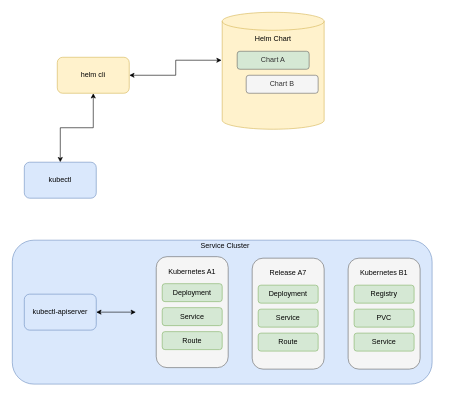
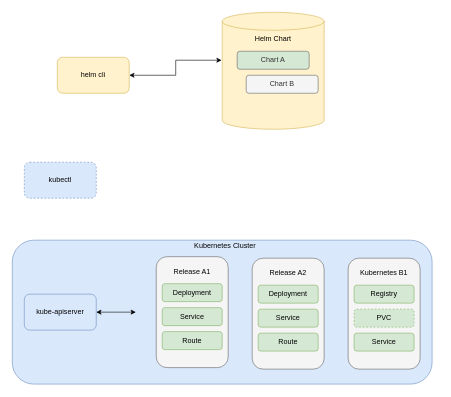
(93, 128) -> none
(60, 180) -> (60, 180)
(225, 246) -> (225, 246)
(192, 272) -> (192, 272)
(288, 273) -> (288, 273)
(60, 312) -> (60, 312)
(384, 318) -> (384, 318)
